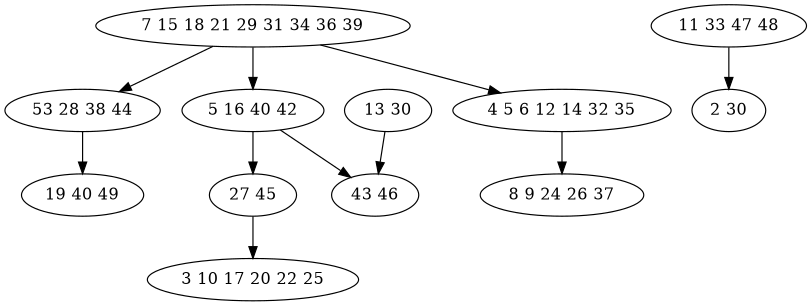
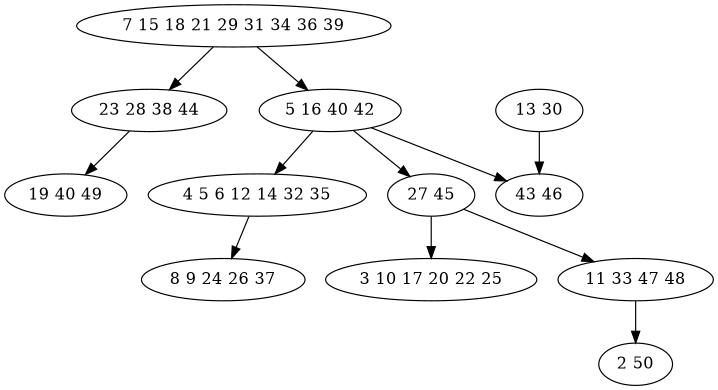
(405, 67) -> (298, 148)
(83, 110) -> (149, 110)
(729, 110) -> (636, 364)
none -> (523, 233)
